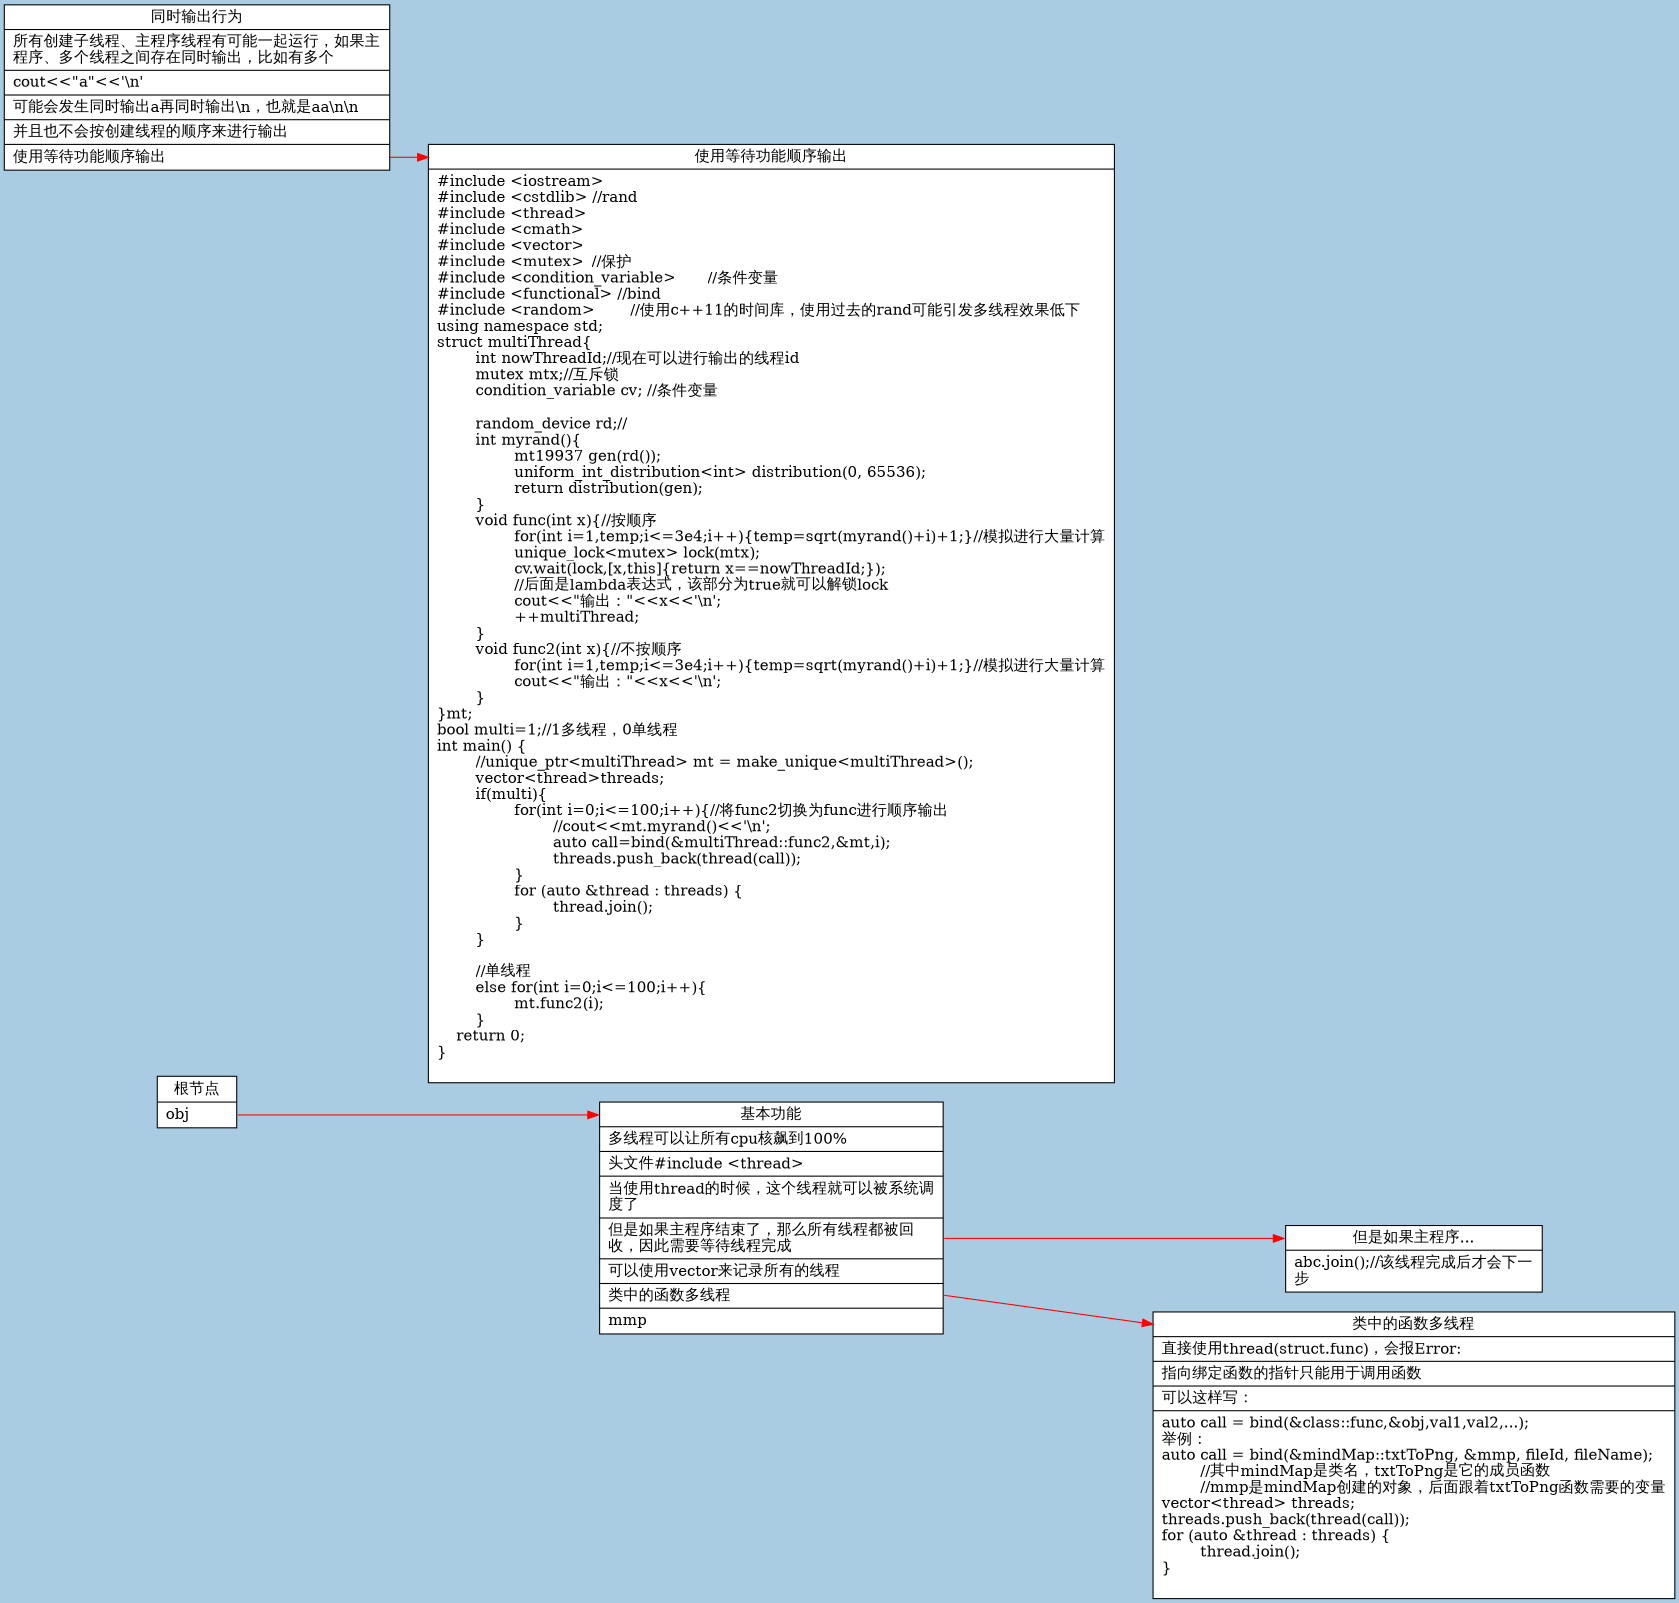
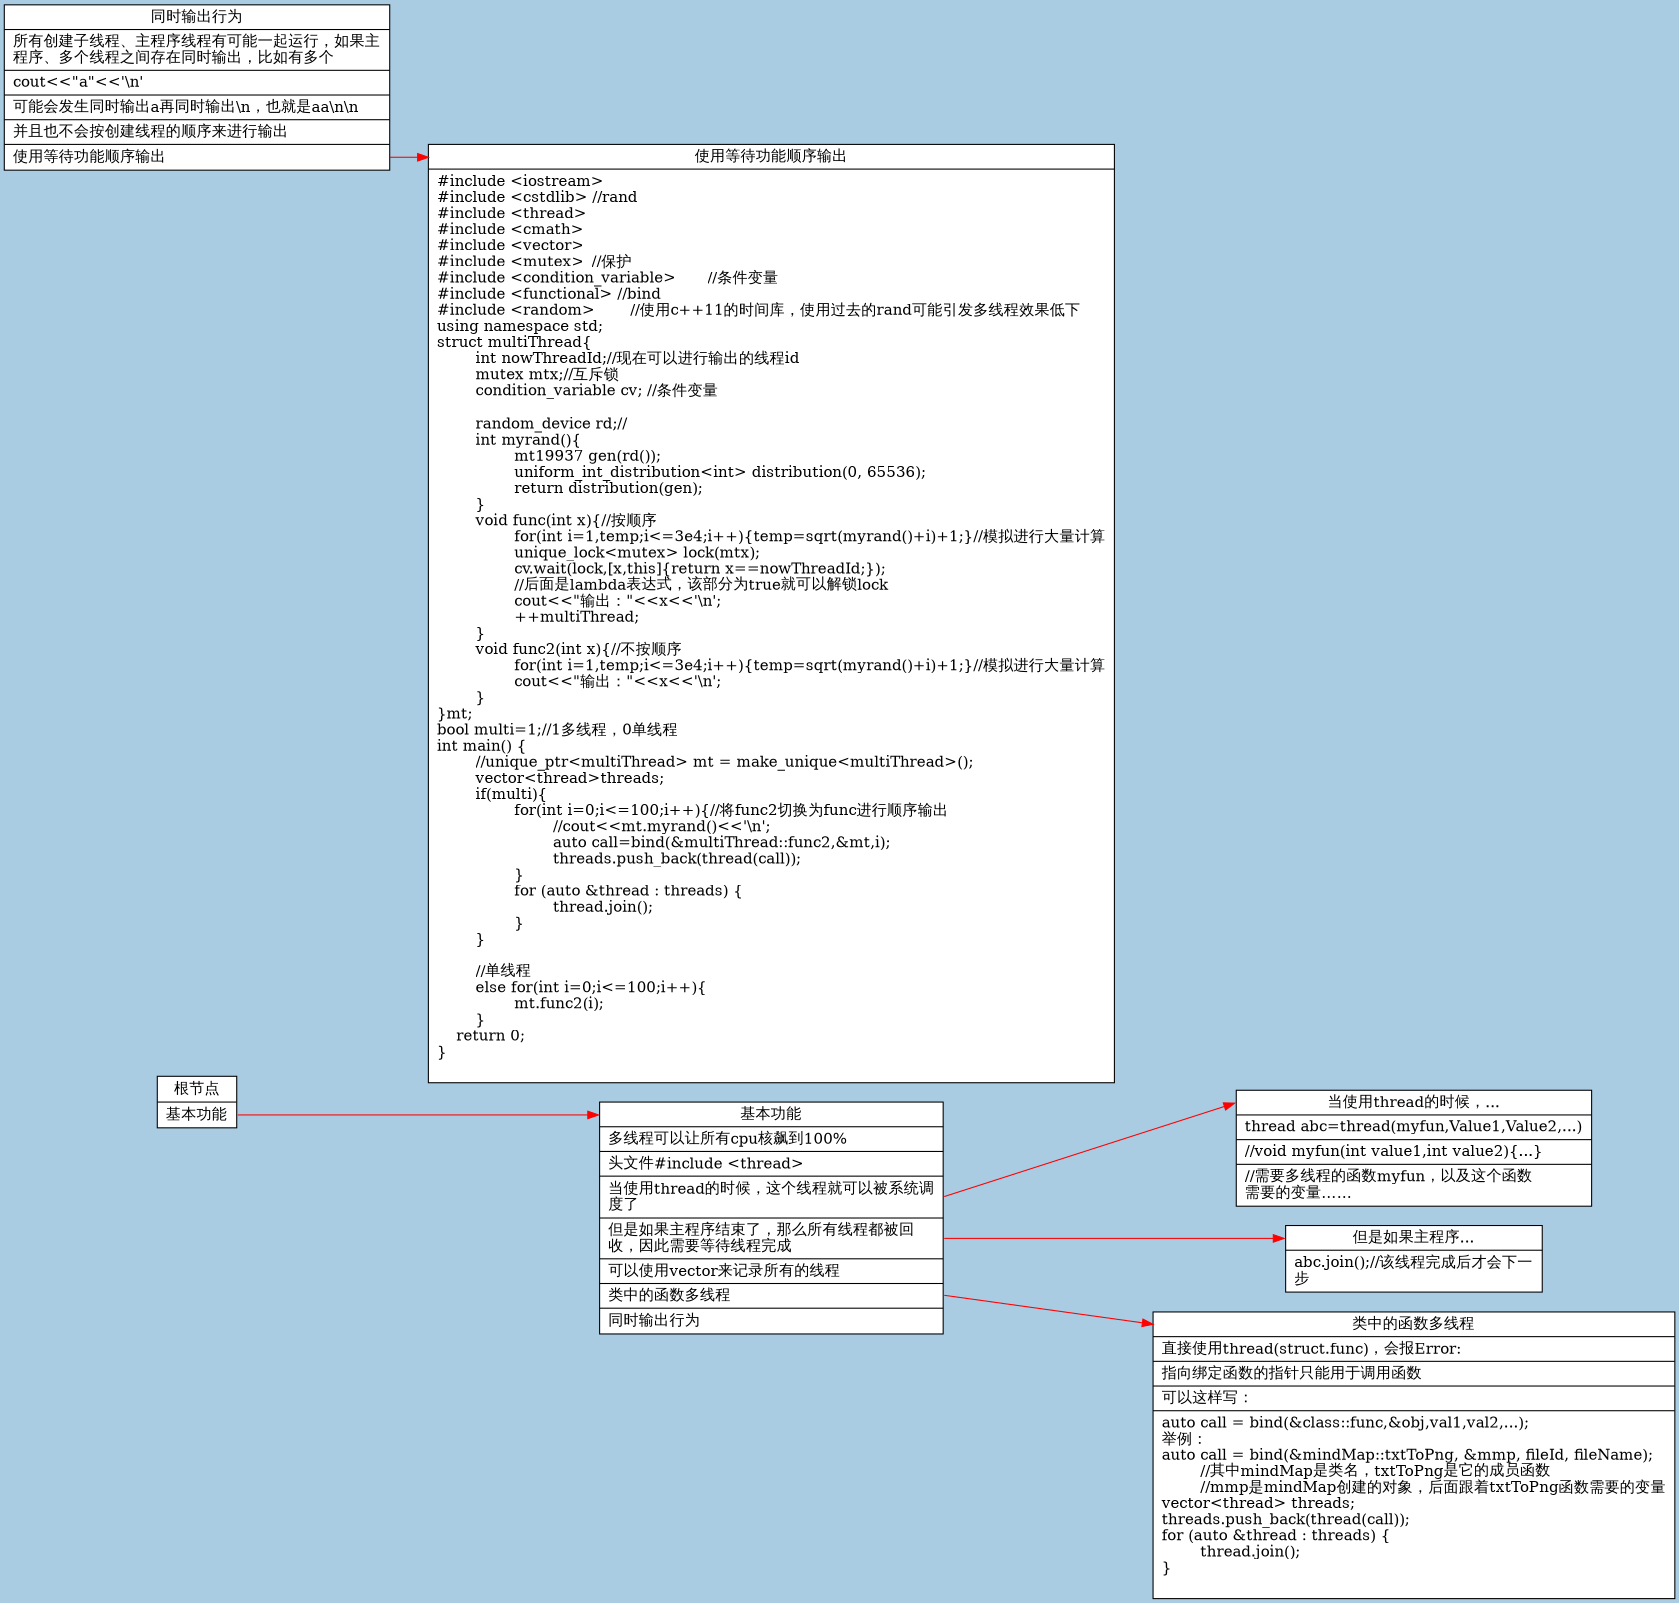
(178, 1114) -> (197, 1114)
none -> (1414, 1148)
(628, 1321) -> (654, 1321)
